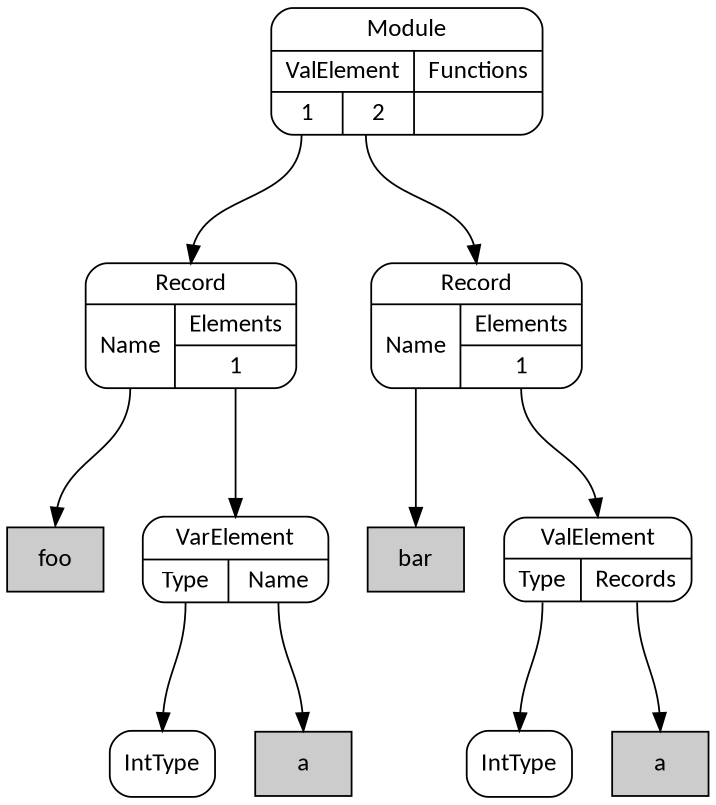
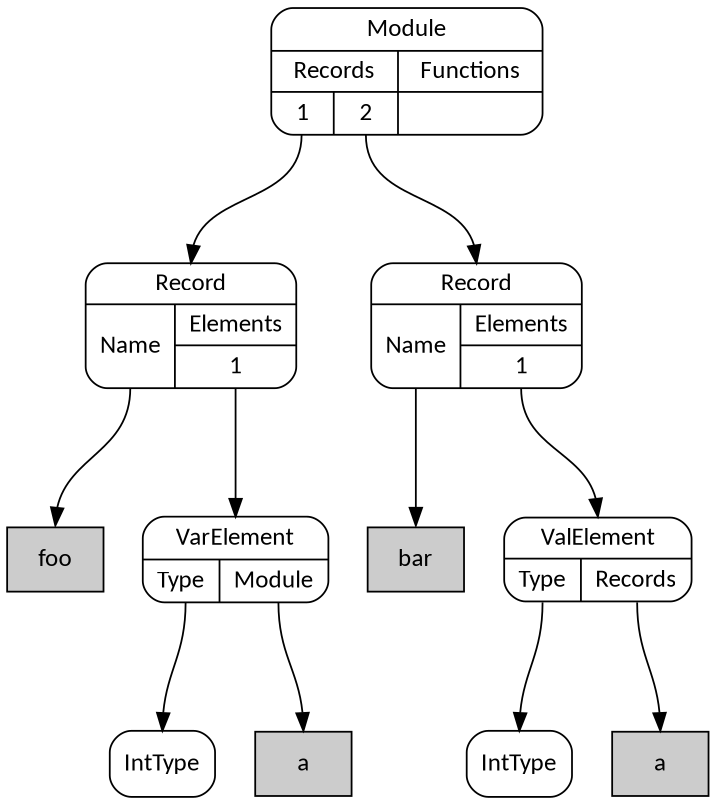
(343, 70) -> (335, 70)
(278, 580) -> (274, 580)
